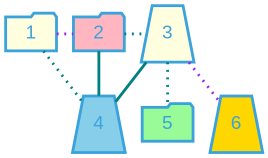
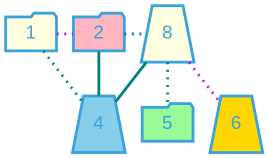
(168, 34) -> (168, 34)
